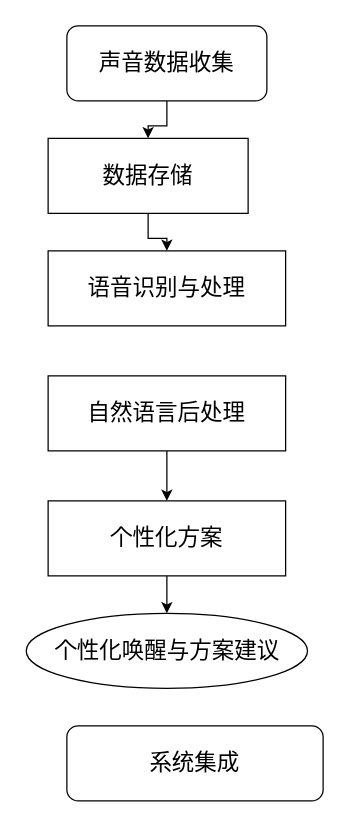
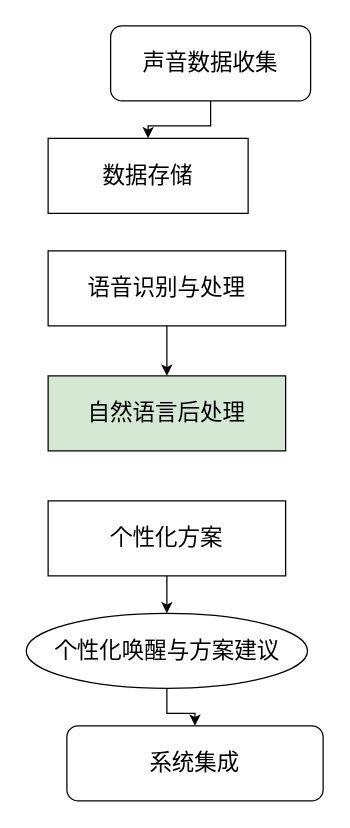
(167, 63) -> (211, 63)
(148, 236) -> none
none -> (167, 347)
(167, 413) -> (167, 413)
(167, 472) -> none
none -> (170, 713)
